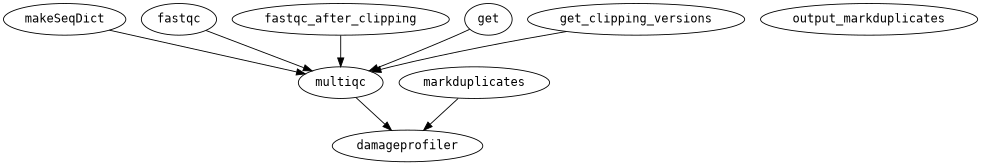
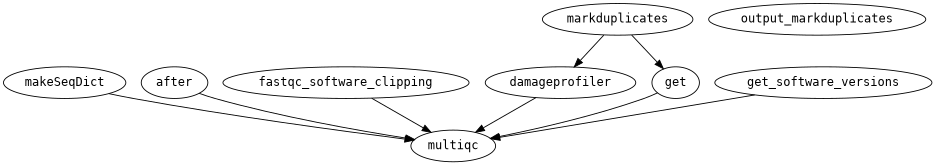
(179, 19) -> (175, 83)
(341, 19) -> (346, 83)
(636, 19) -> (823, 83)
none -> (644, 49)
(370, 111) -> (510, 113)
